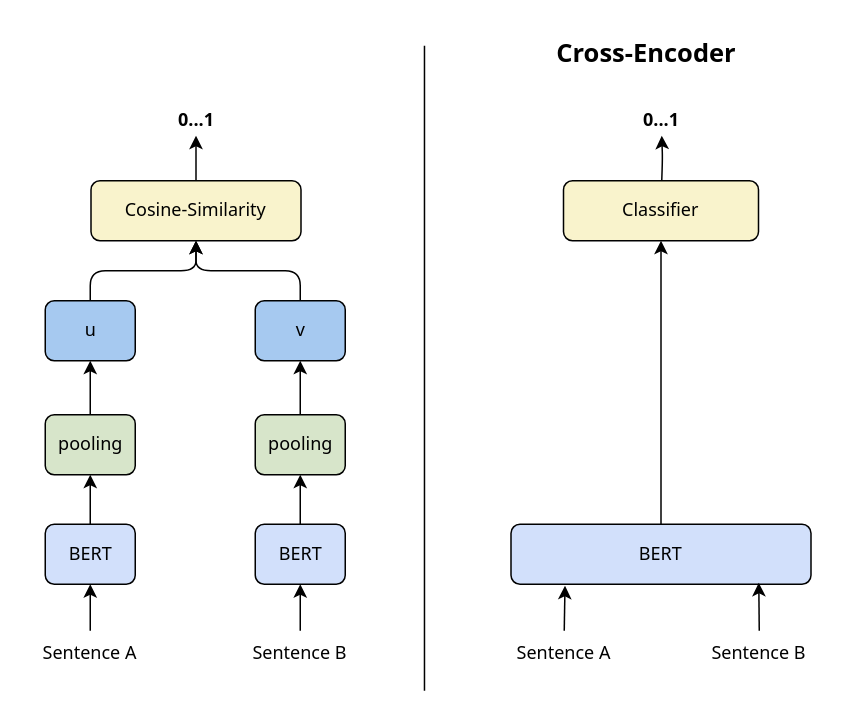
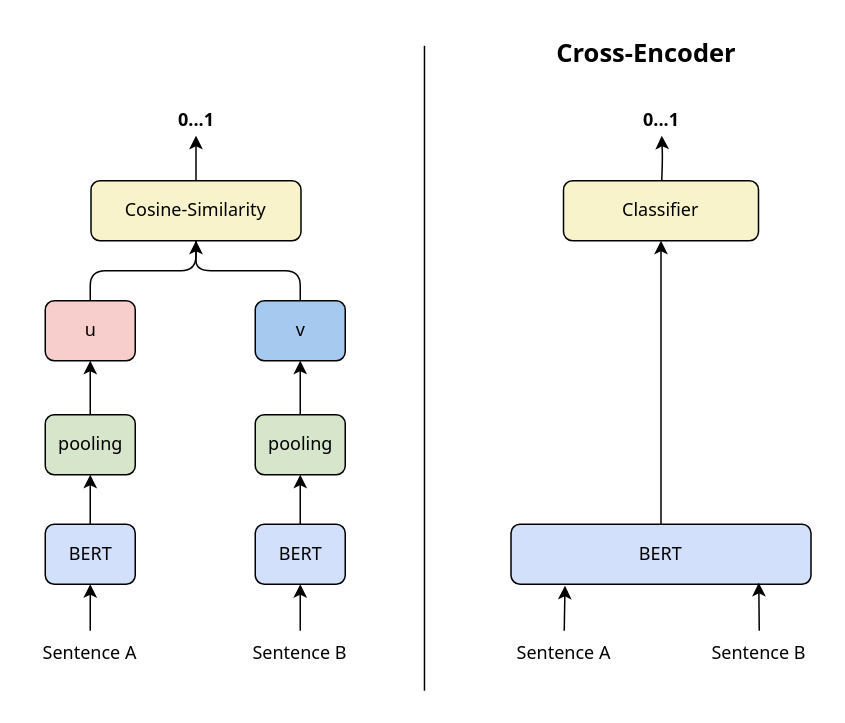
(190, 269) -> (190, 268)
(90, 331) -> (90, 331)
